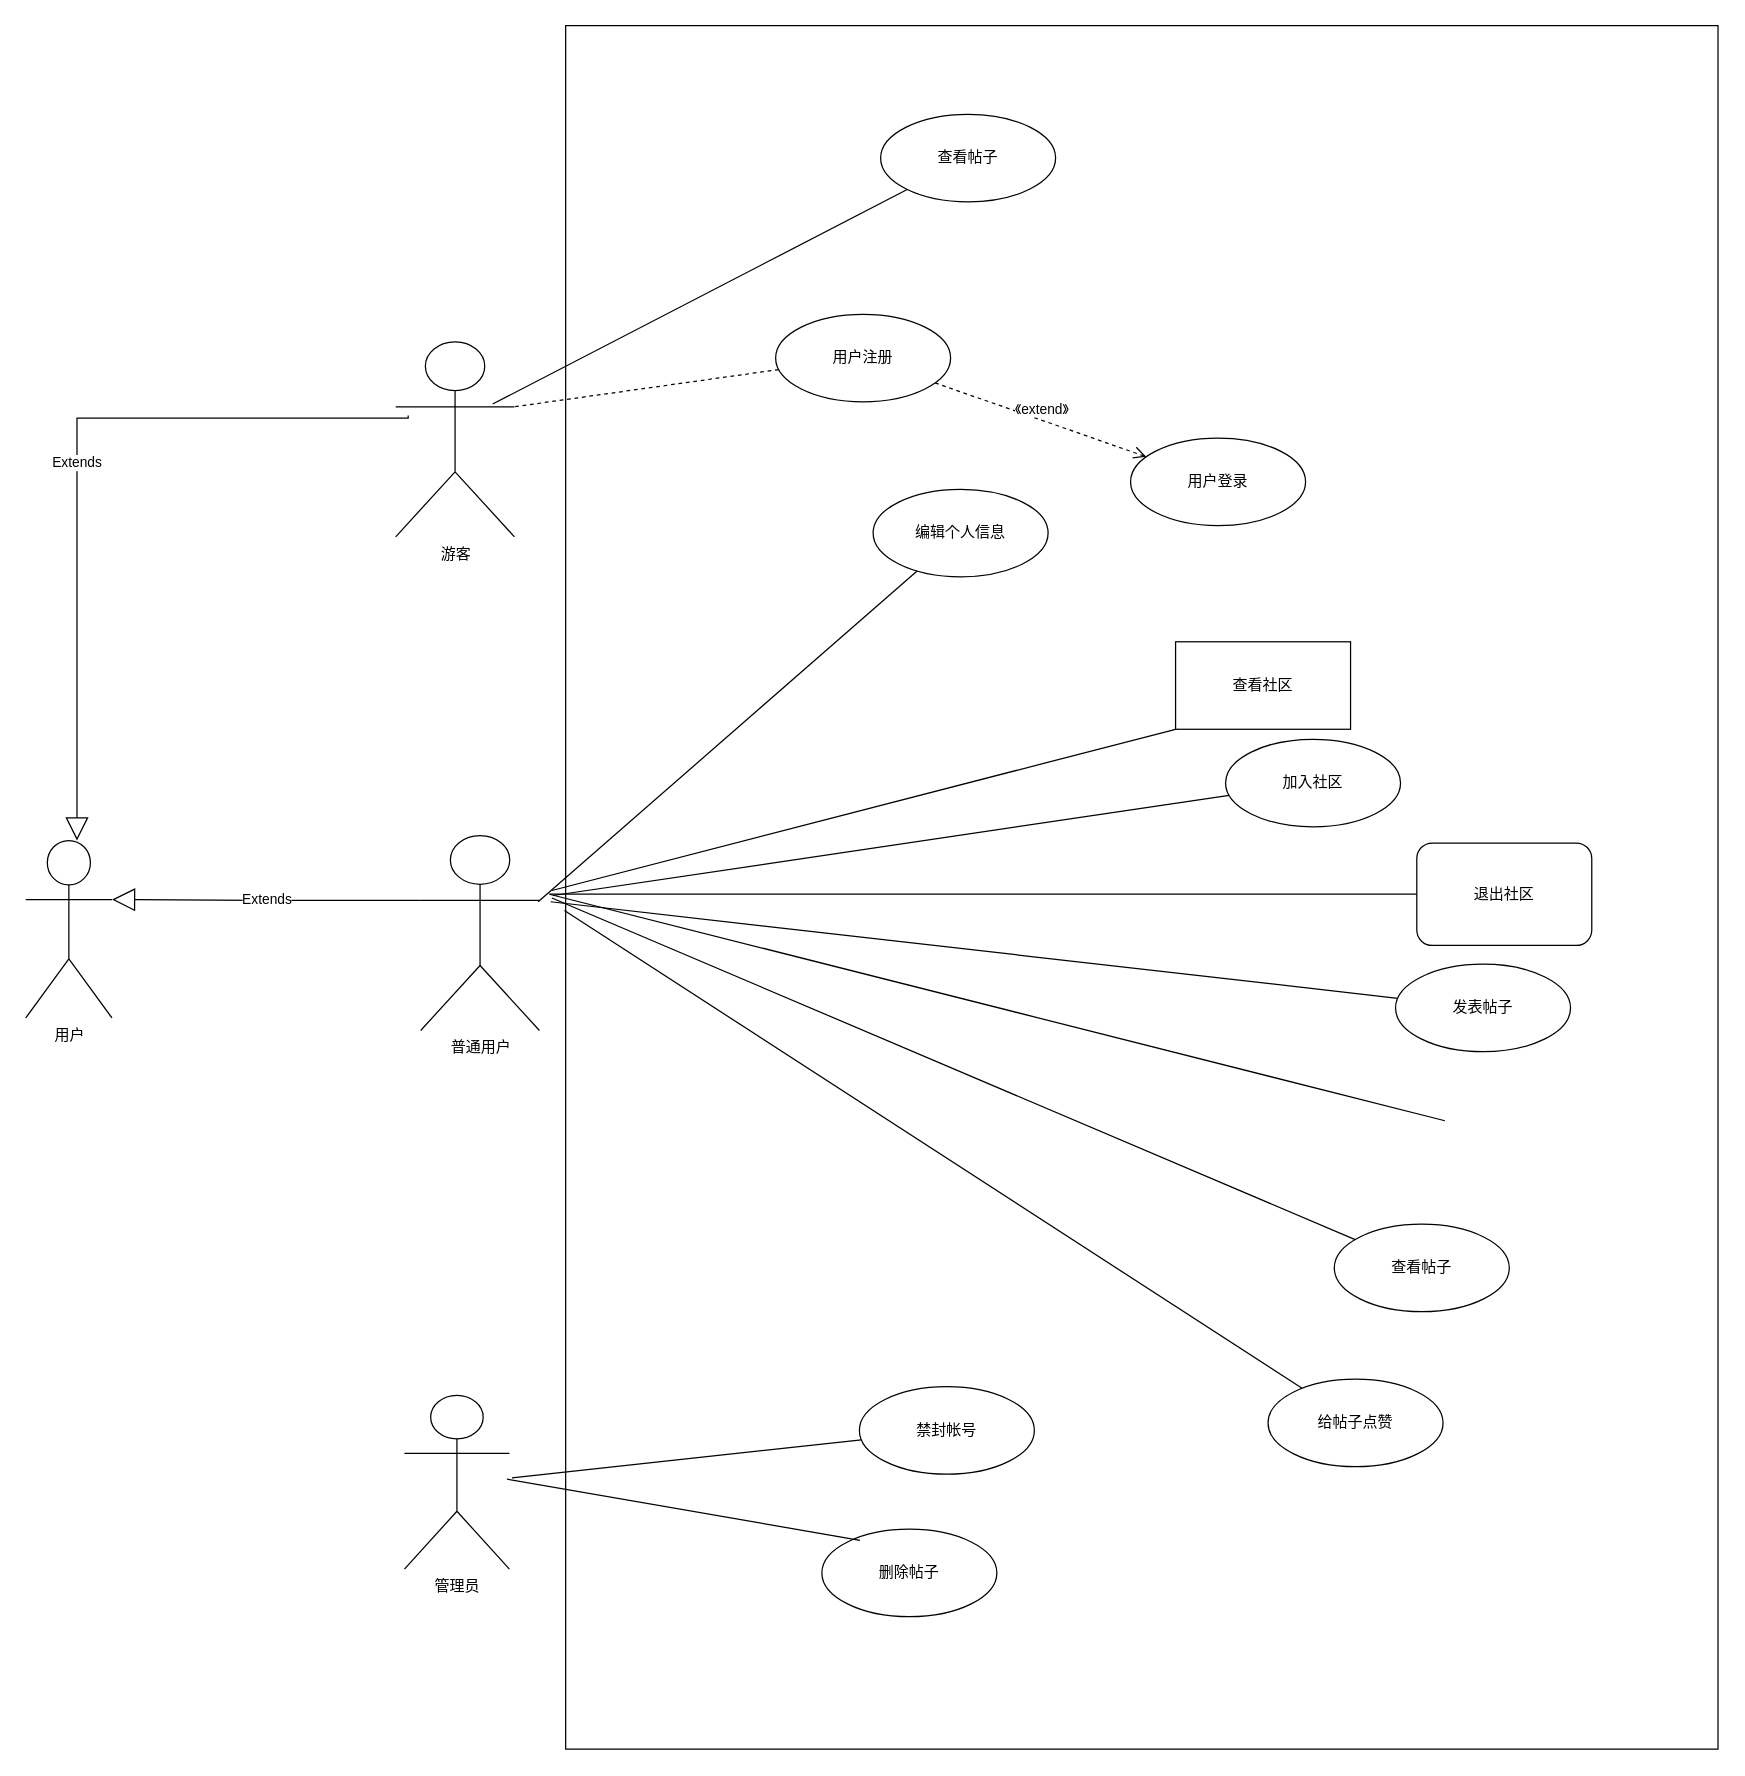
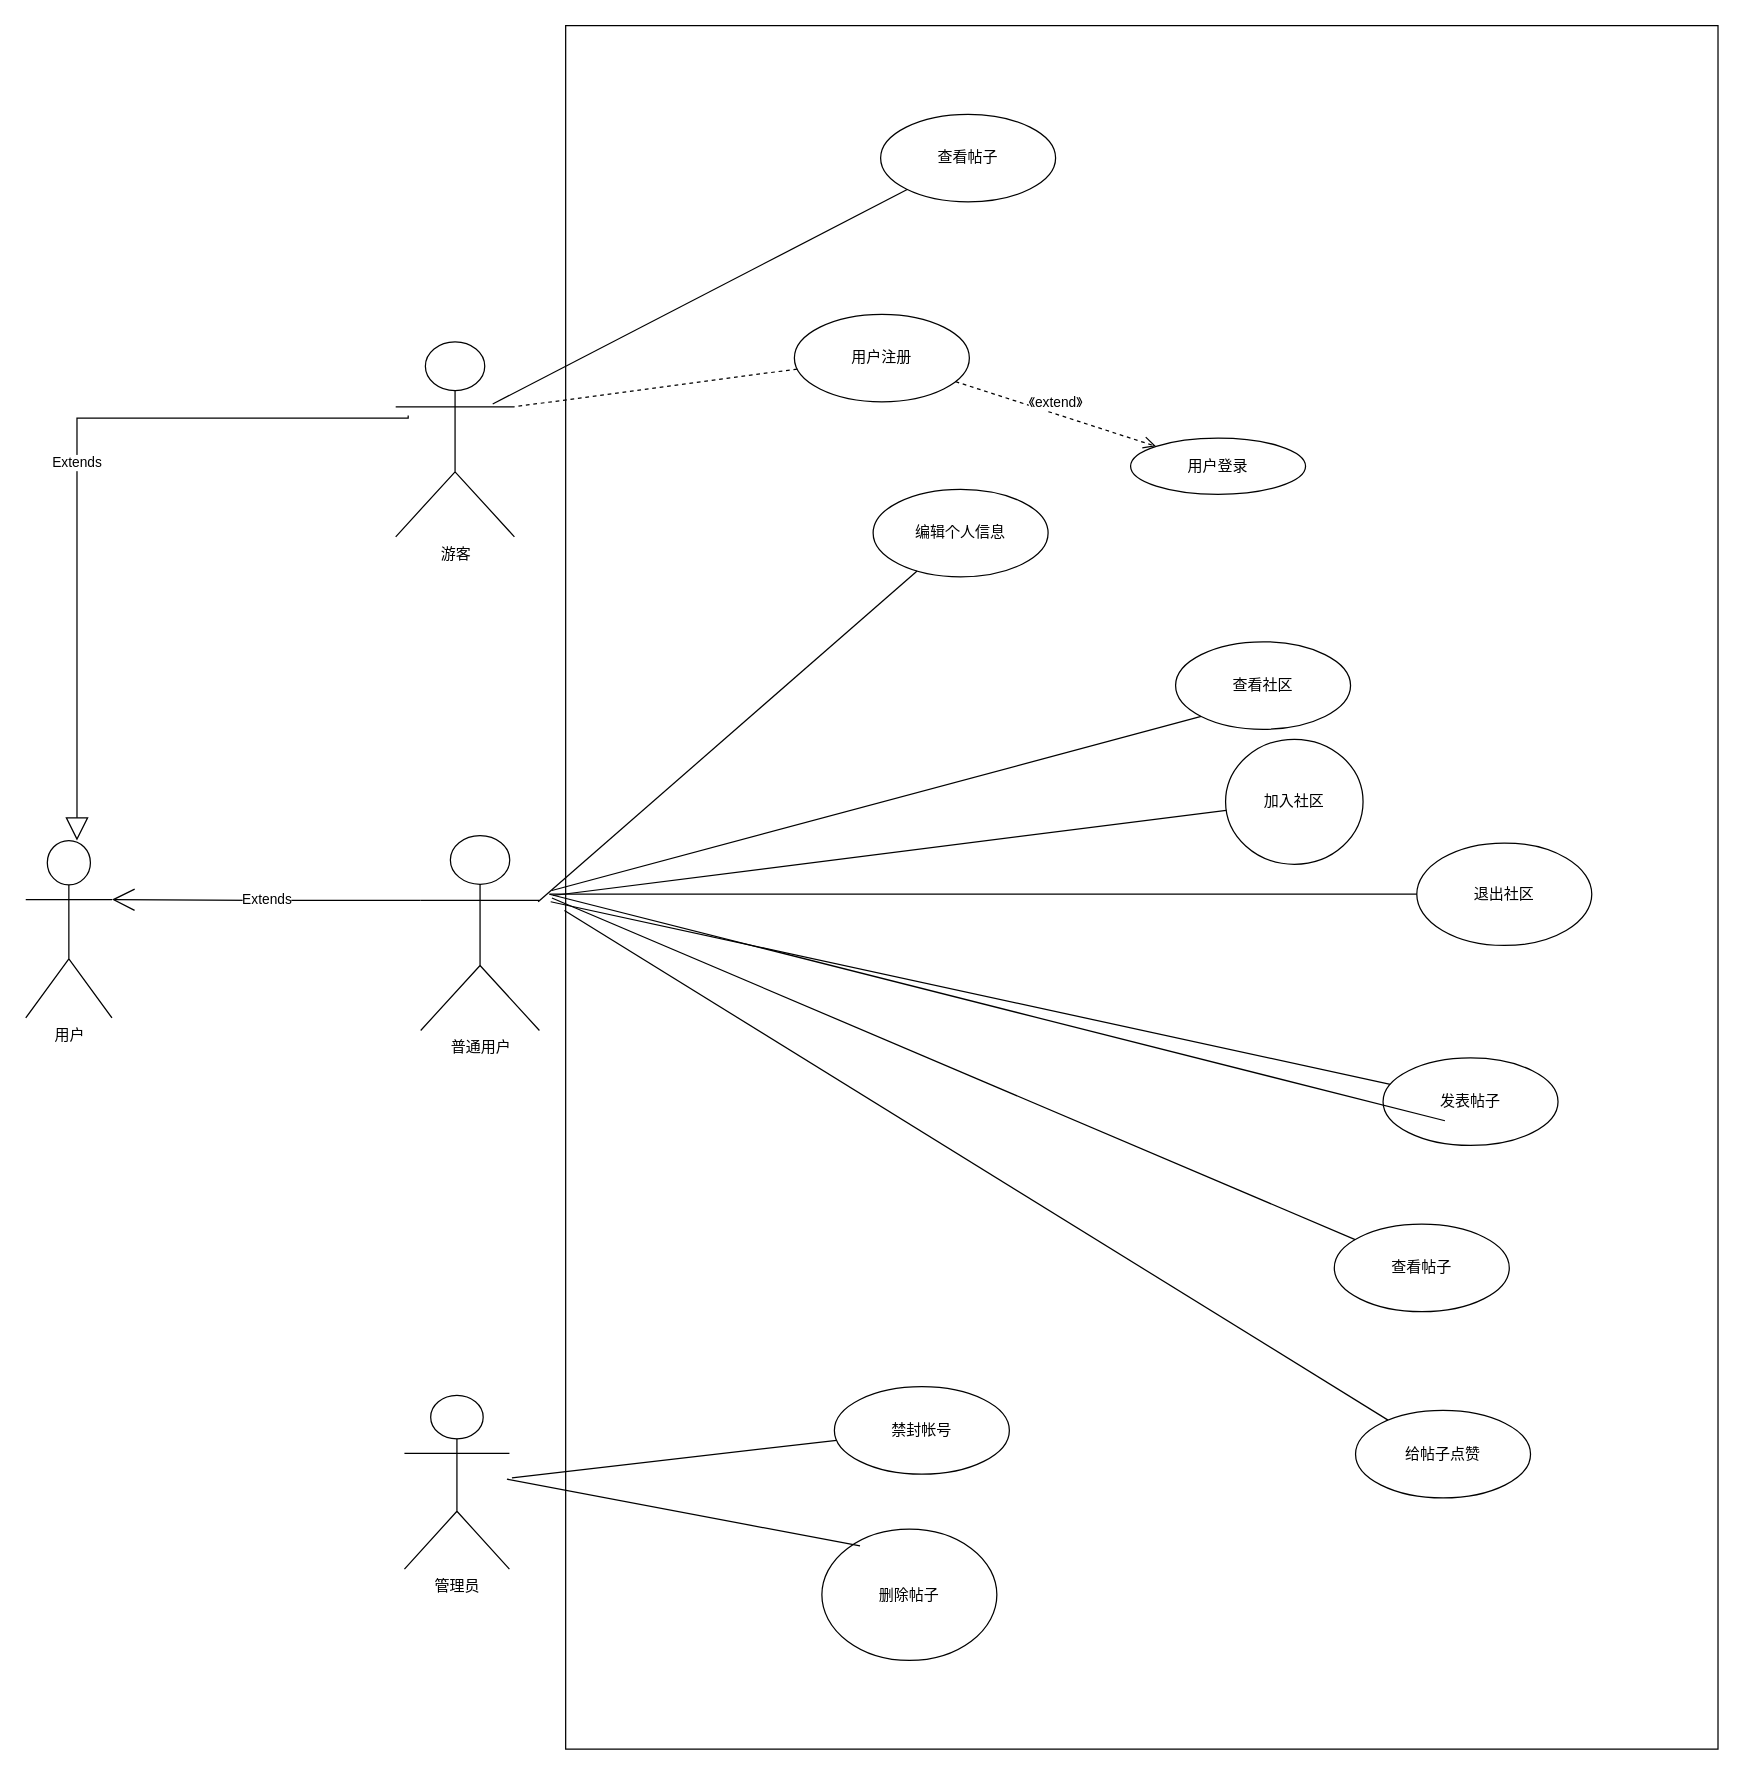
(863, 358) -> (882, 358)
(1218, 482) -> (1218, 466)
(1263, 686) -> (1263, 686)
(1313, 783) -> (1294, 802)
(1504, 894) -> (1504, 894)
(136, 900) -> (126, 900)
(1483, 1008) -> (1471, 1102)
(1356, 1423) -> (1443, 1454)
(947, 1431) -> (922, 1431)
(909, 1573) -> (909, 1595)
